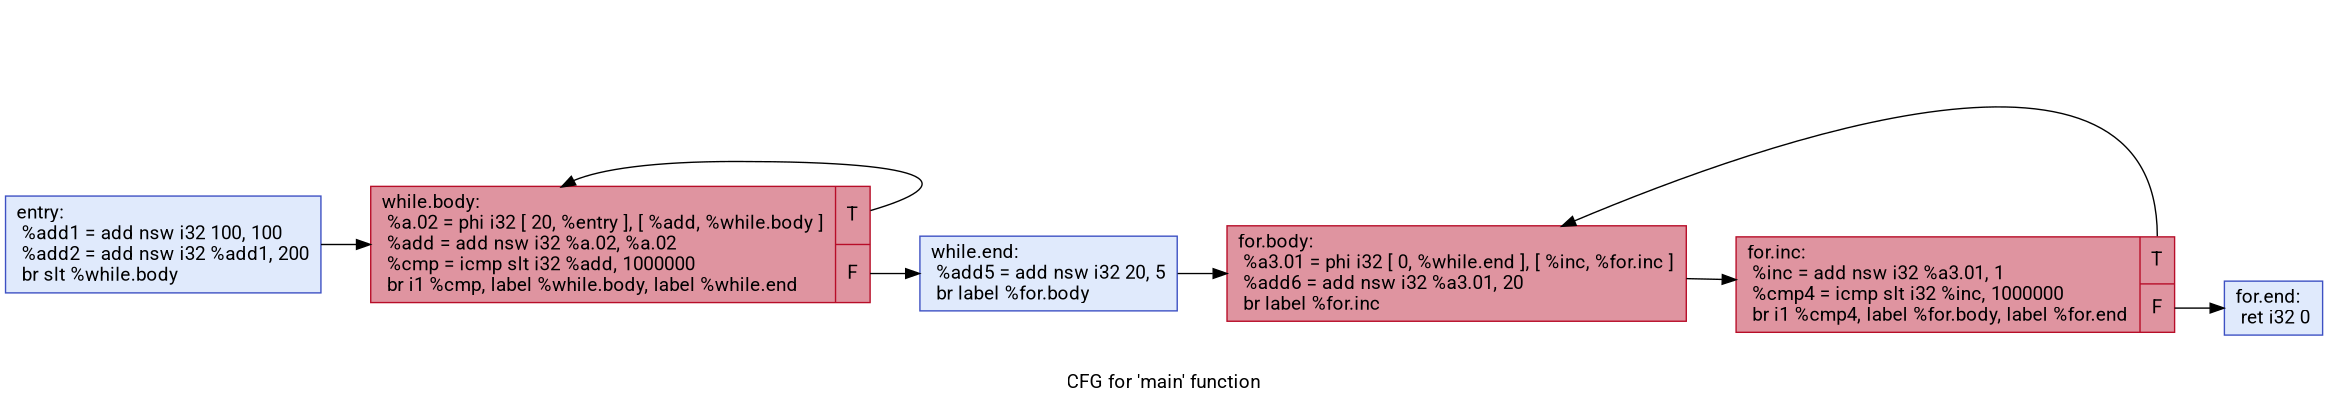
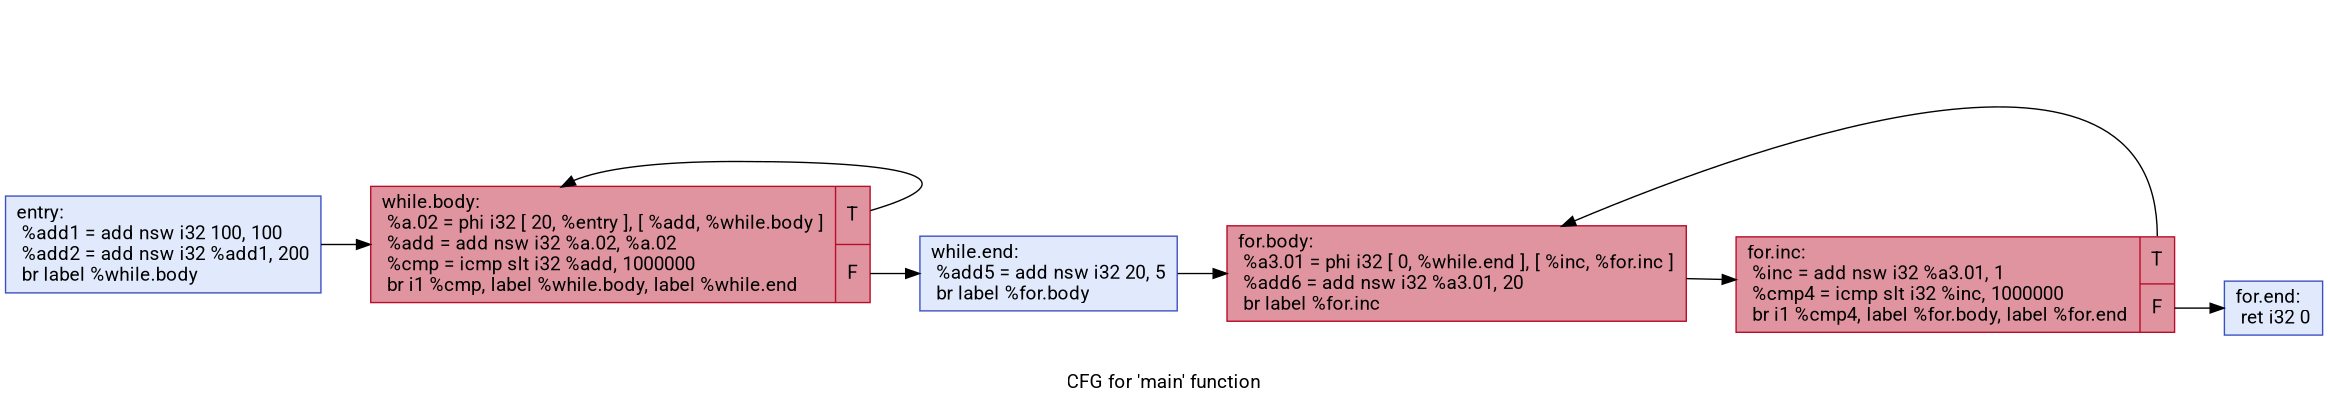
(98, 275) -> (108, 275)
